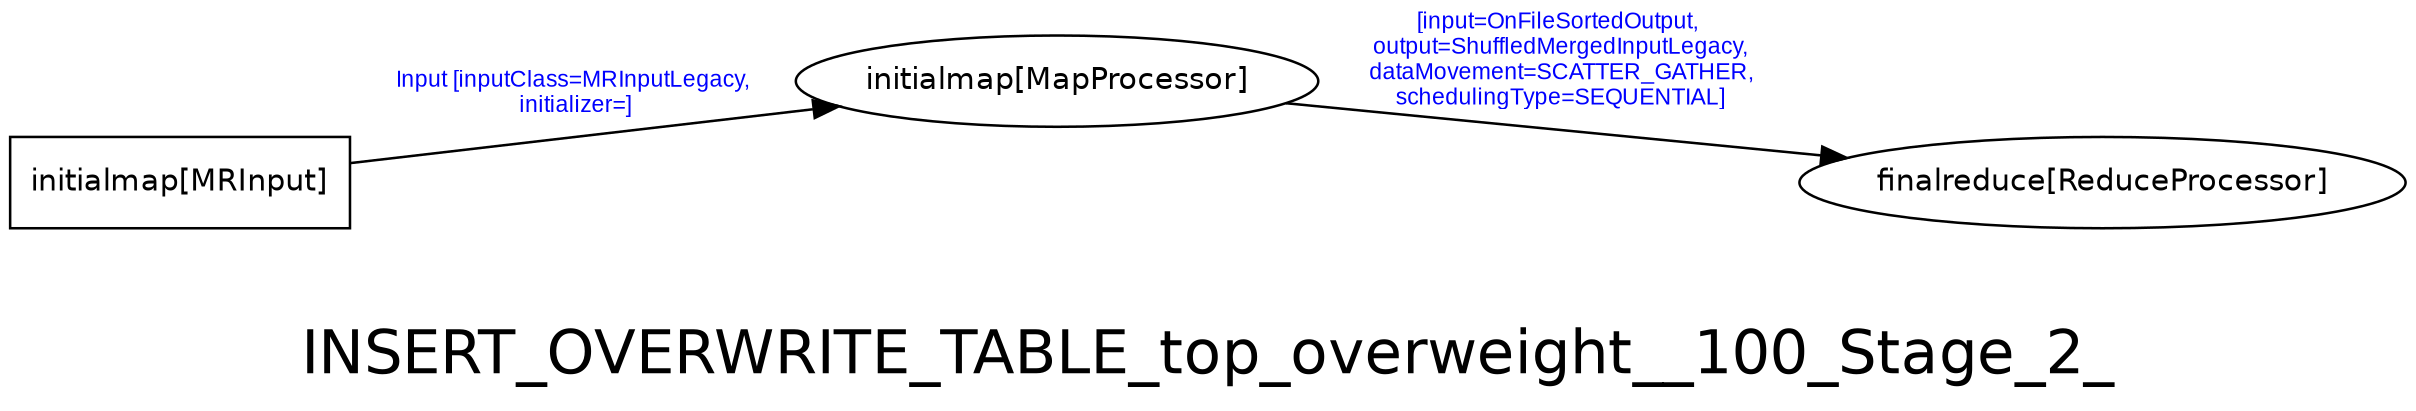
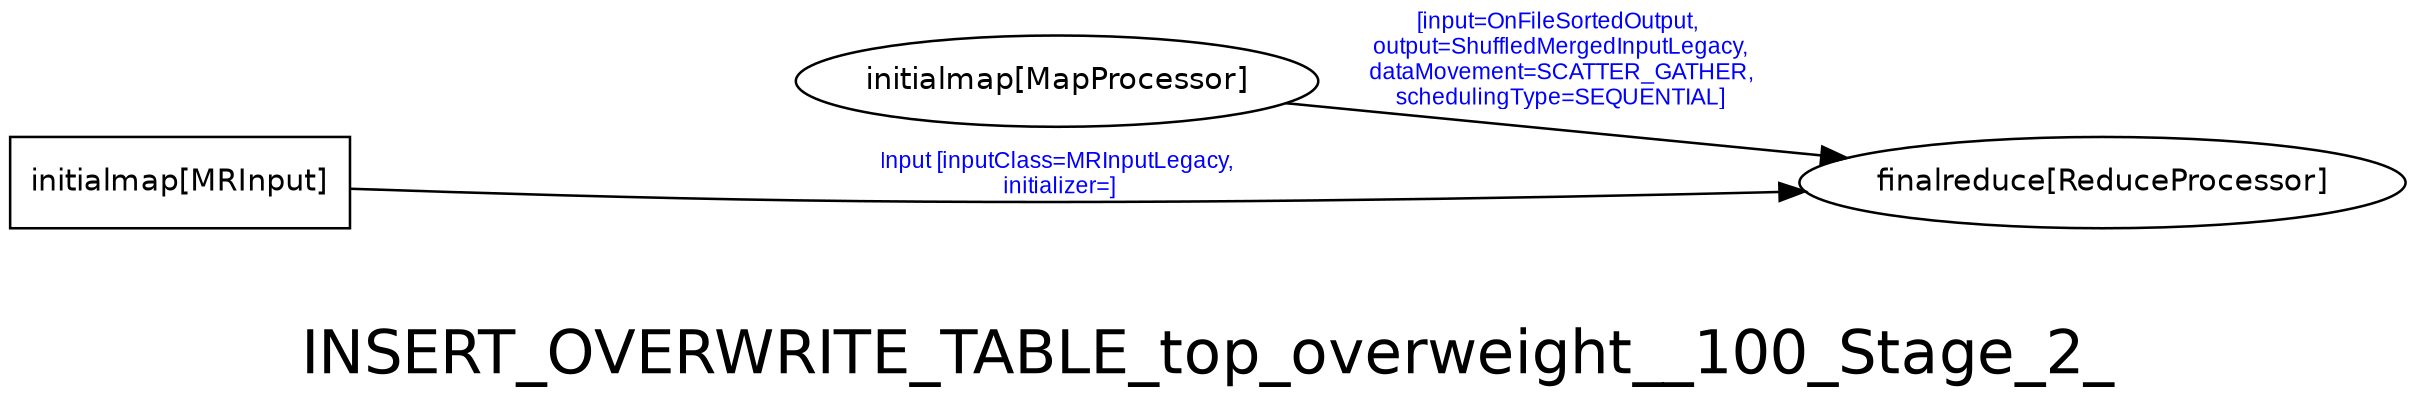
(582, 136) -> (1065, 202)
